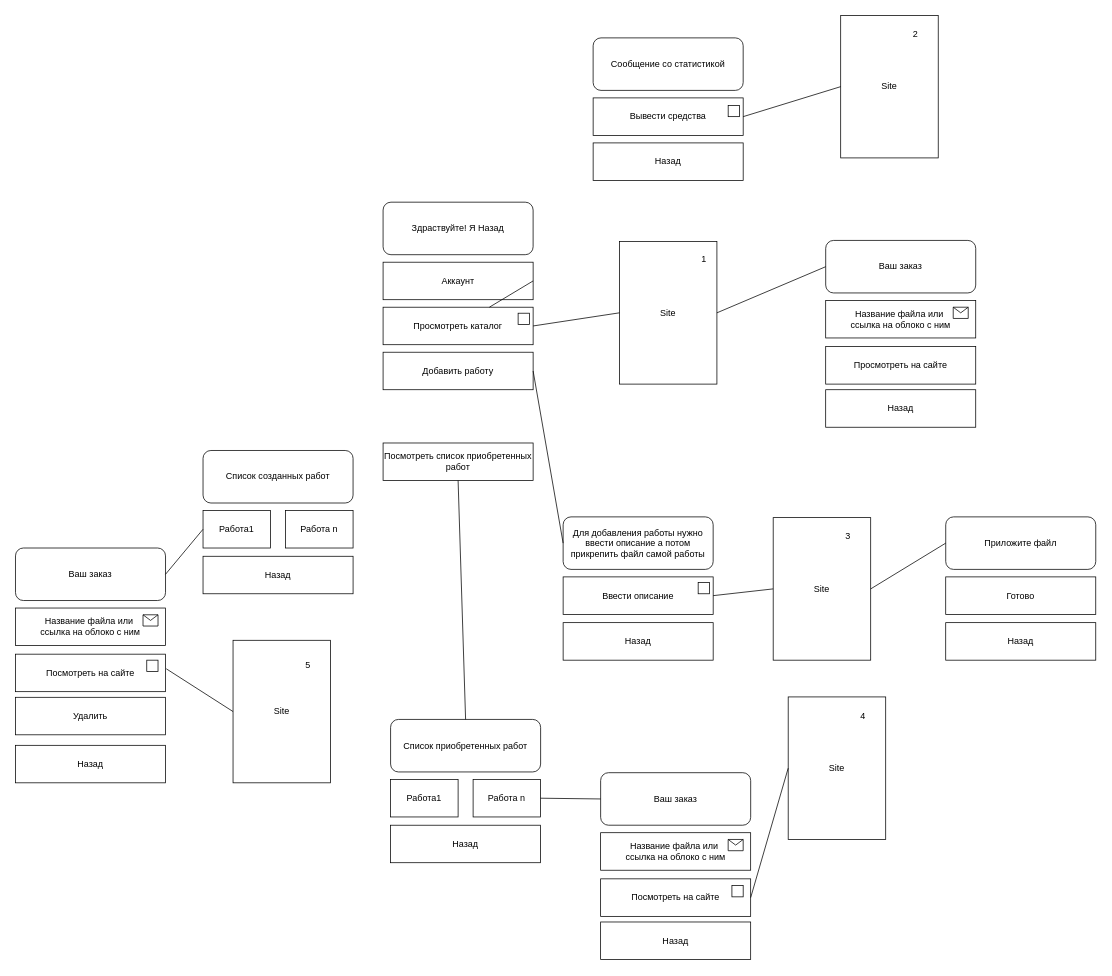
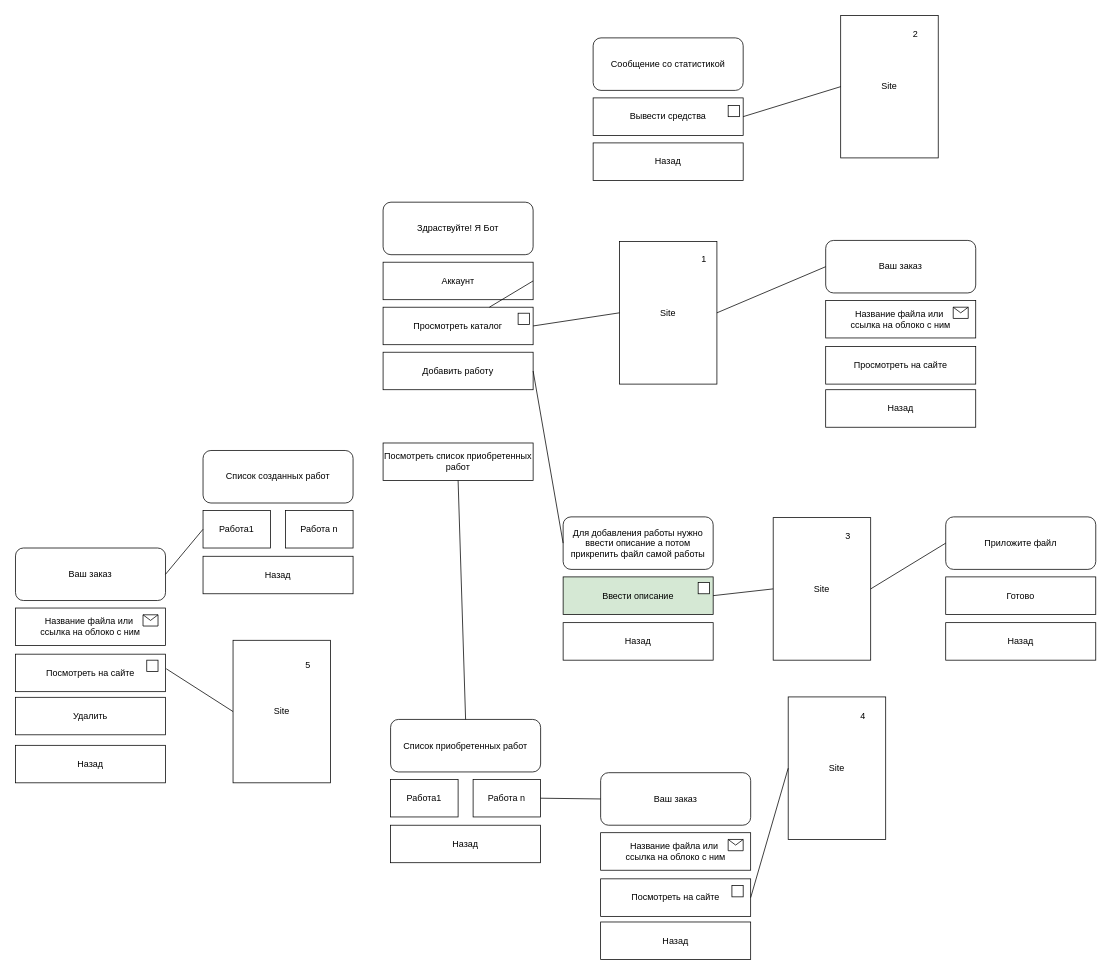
(458, 228) -> (458, 228)
(638, 596) -> (638, 596)
